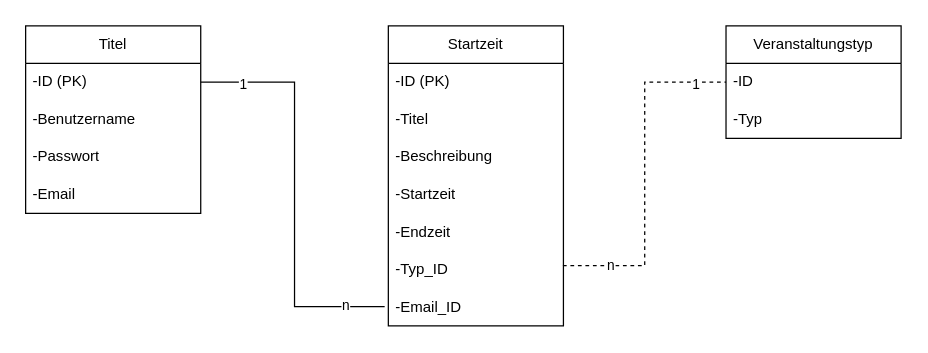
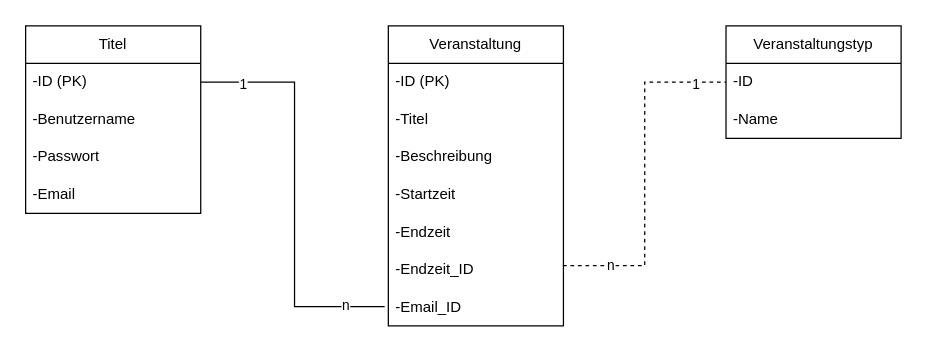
(476, 44) -> (476, 44)
(750, 119) -> (754, 119)
(425, 269) -> (440, 269)
